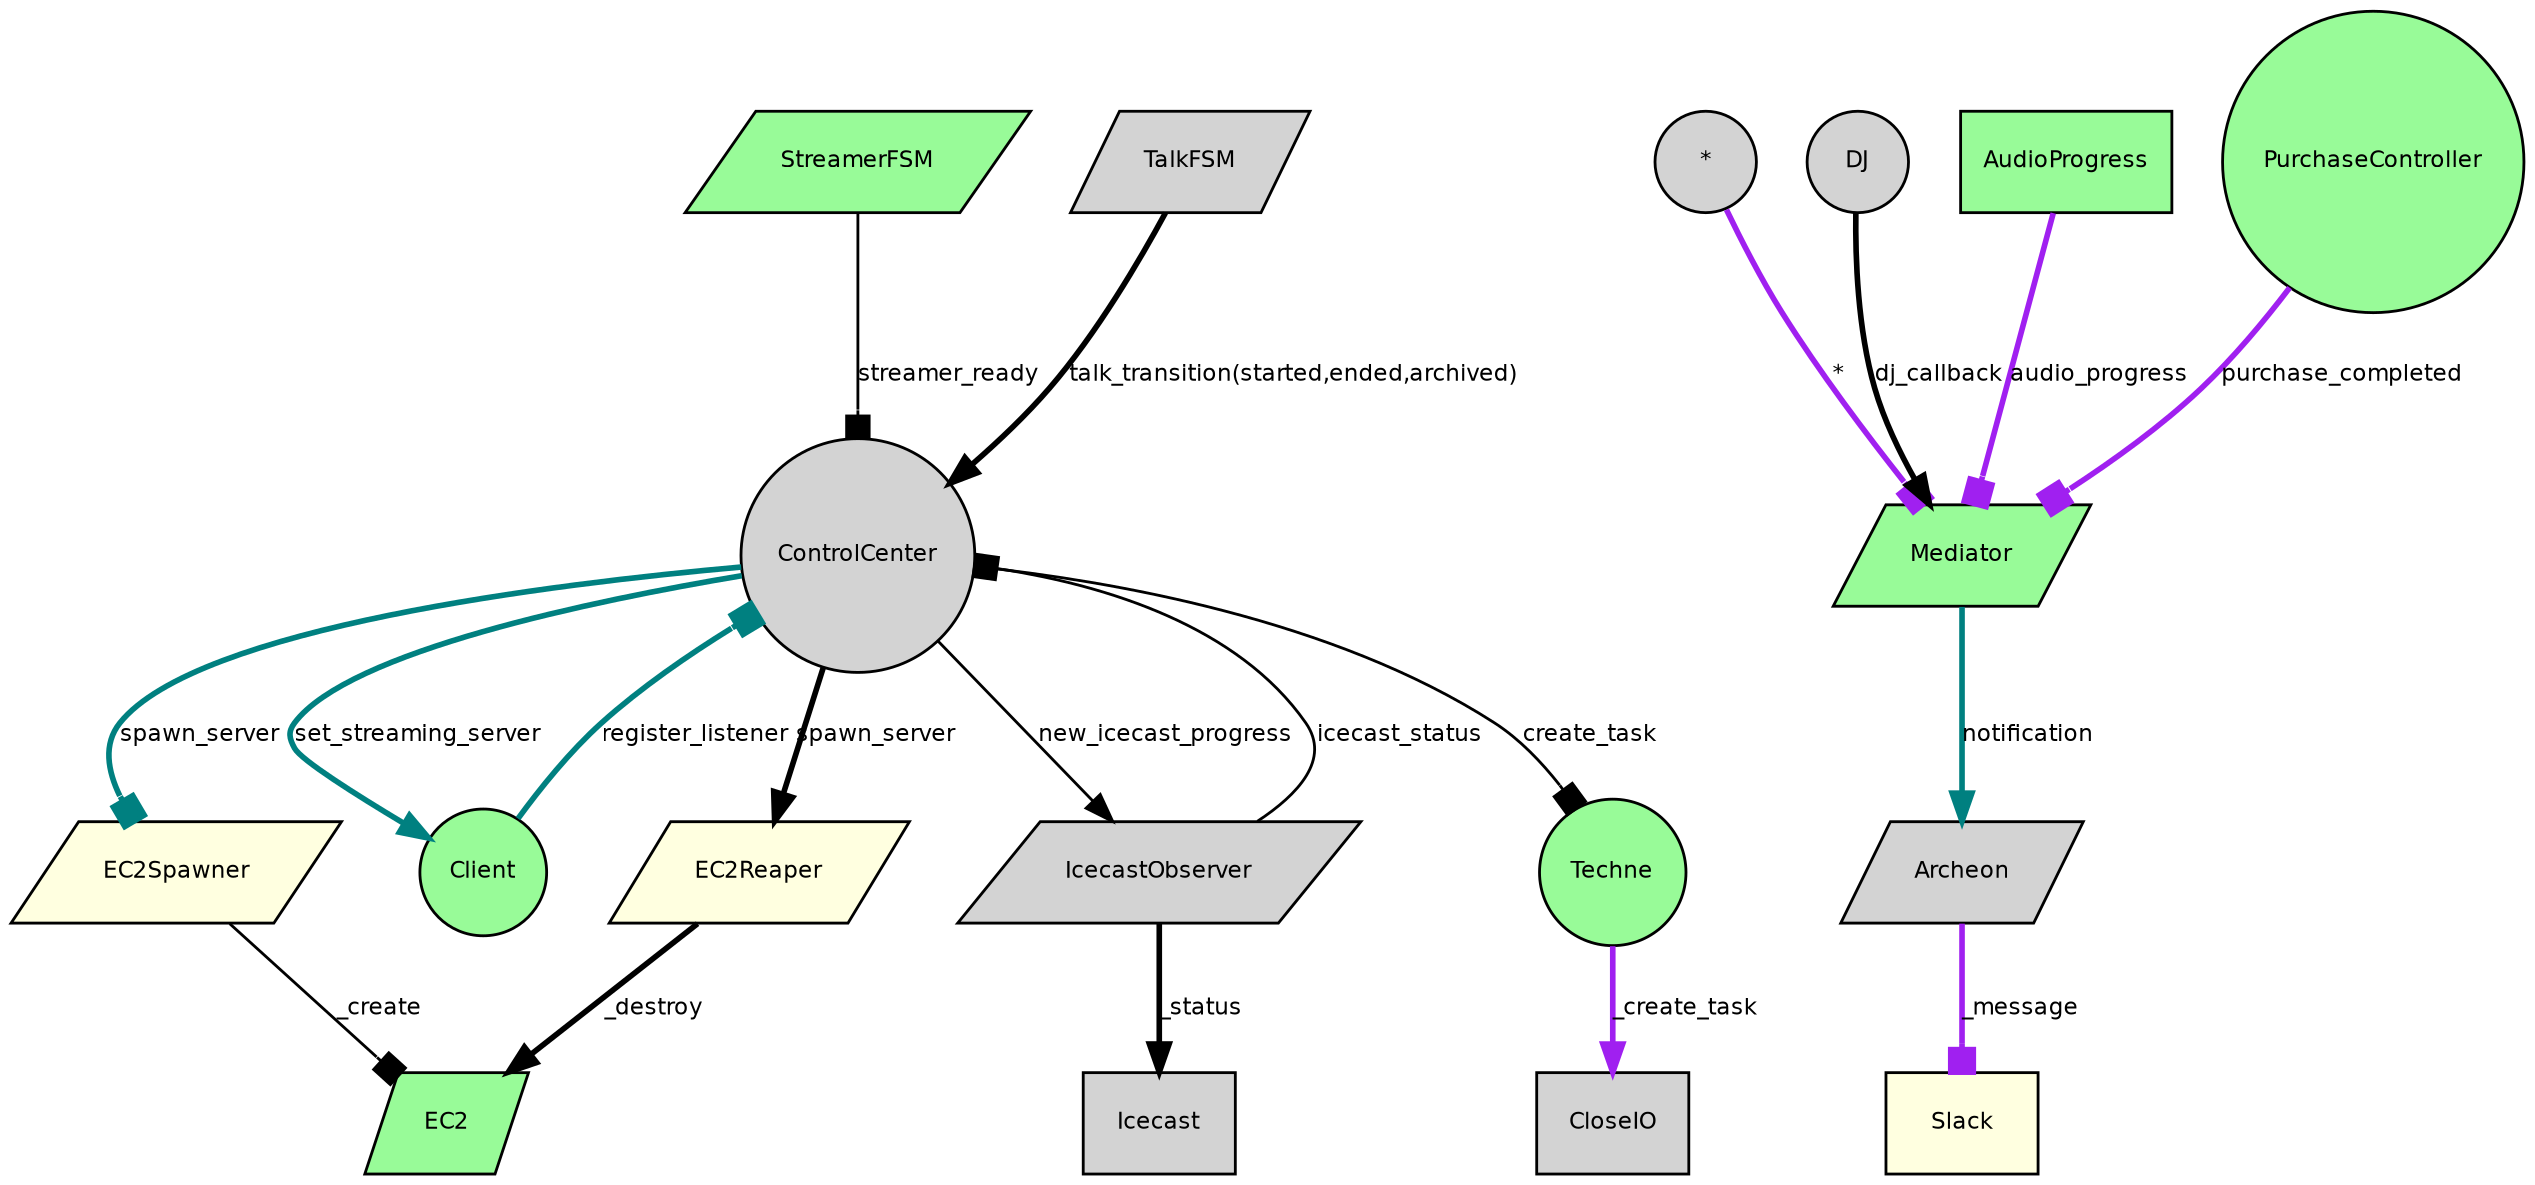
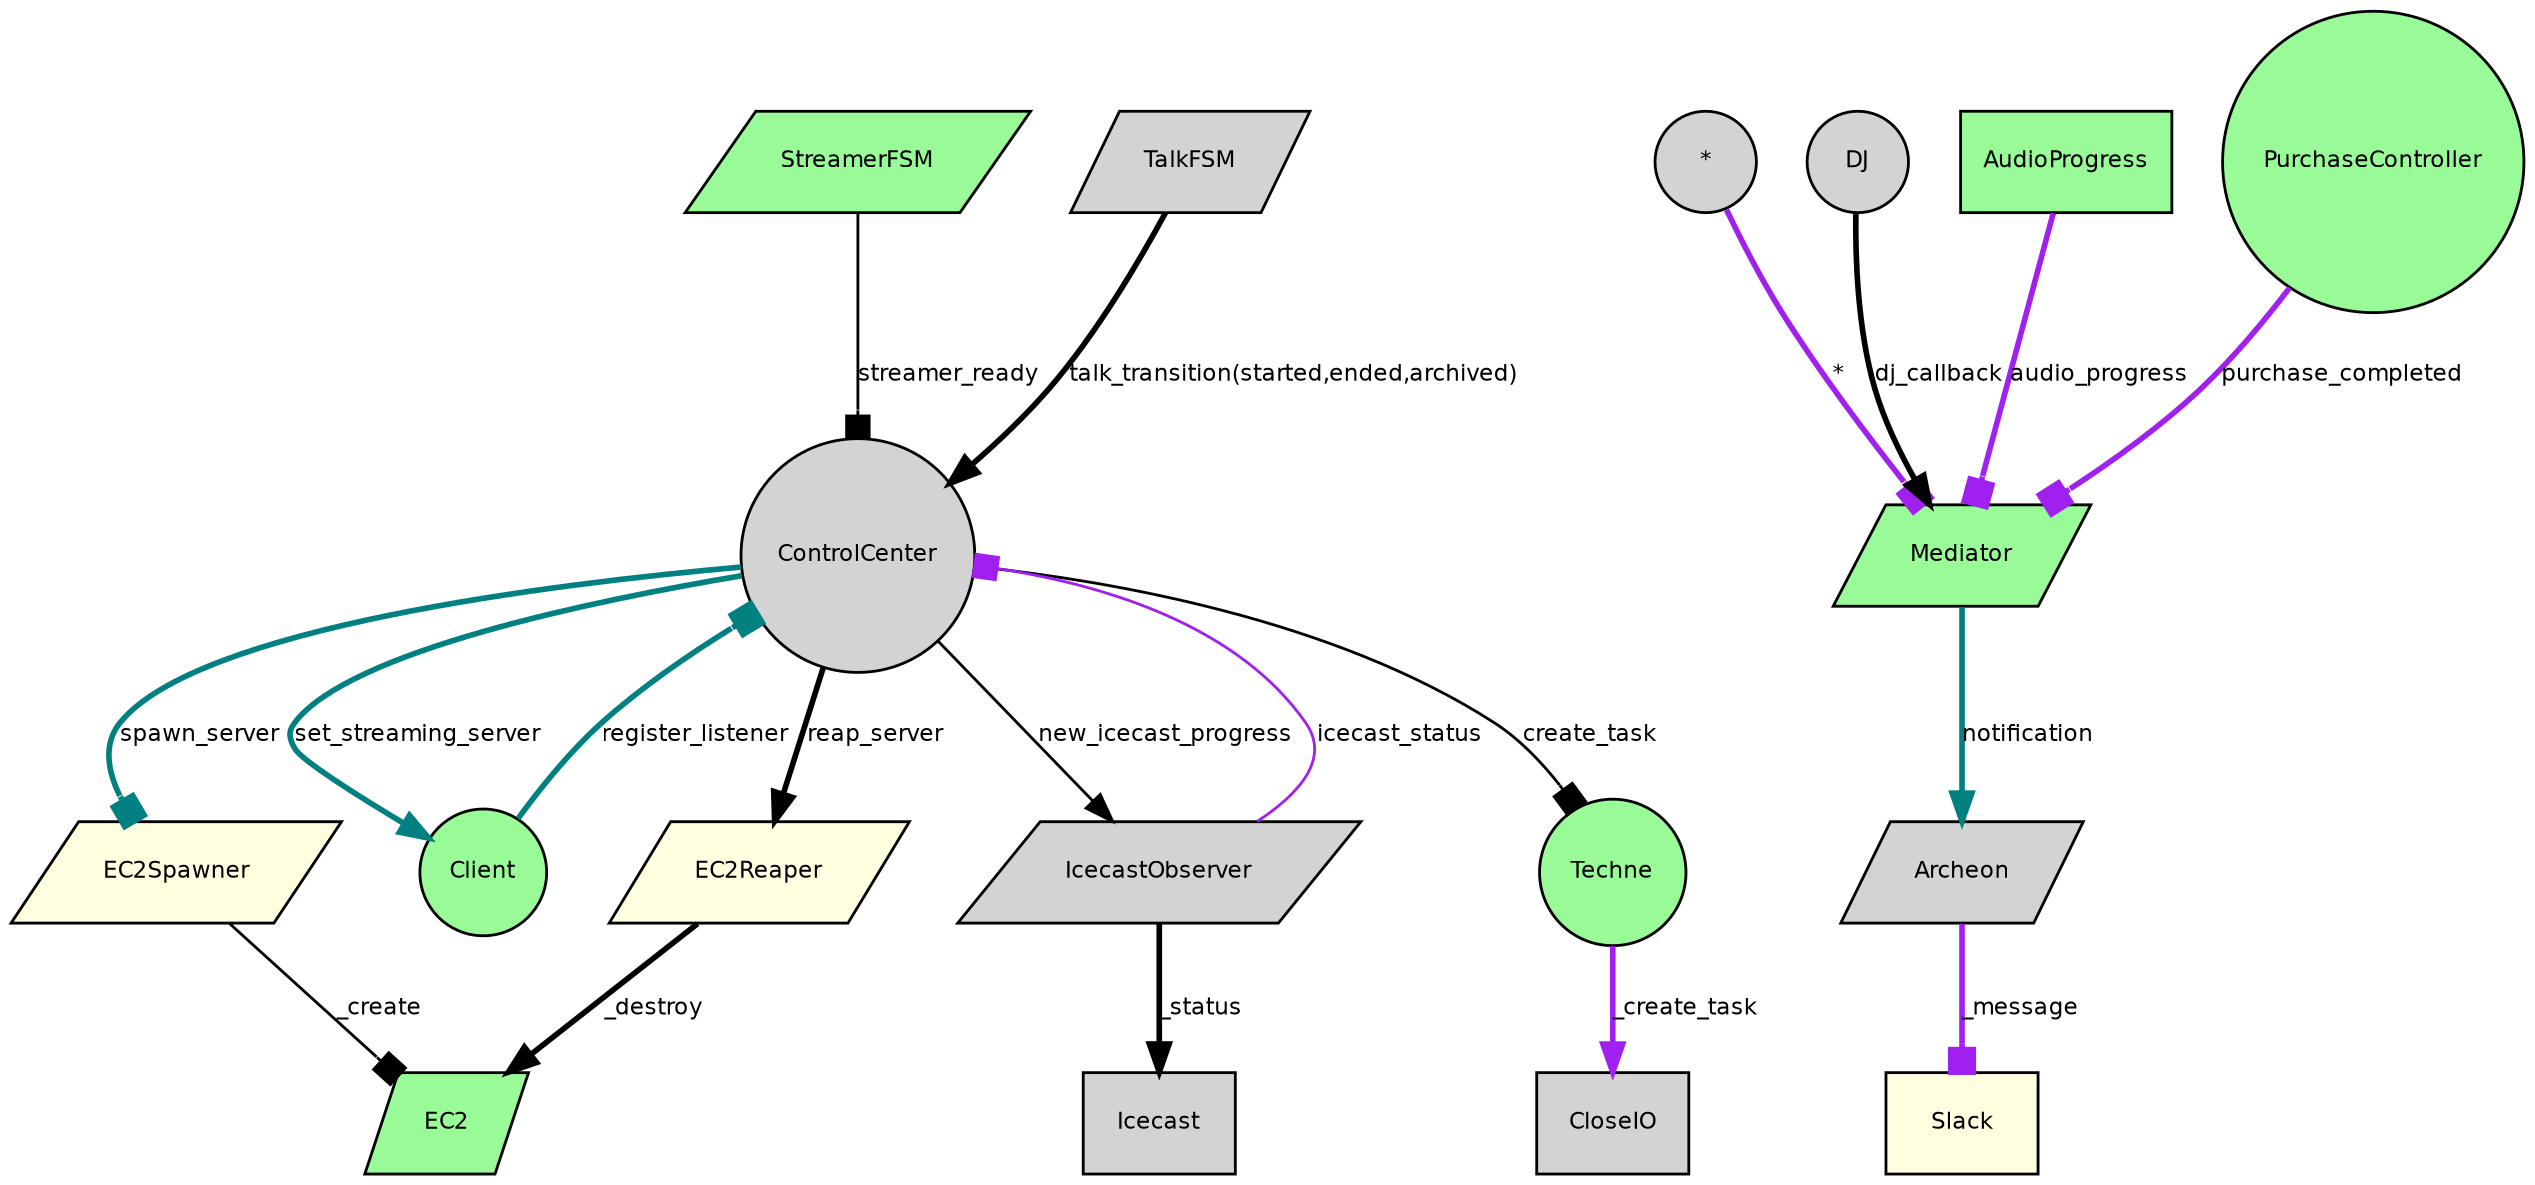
(1224, 647) -> (1224, 647)
(876, 736) -> (876, 736)
